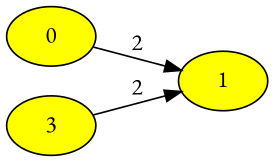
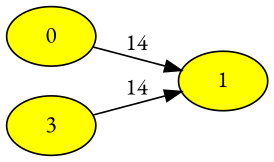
(137, 44) -> (137, 44)
(137, 88) -> (137, 88)
